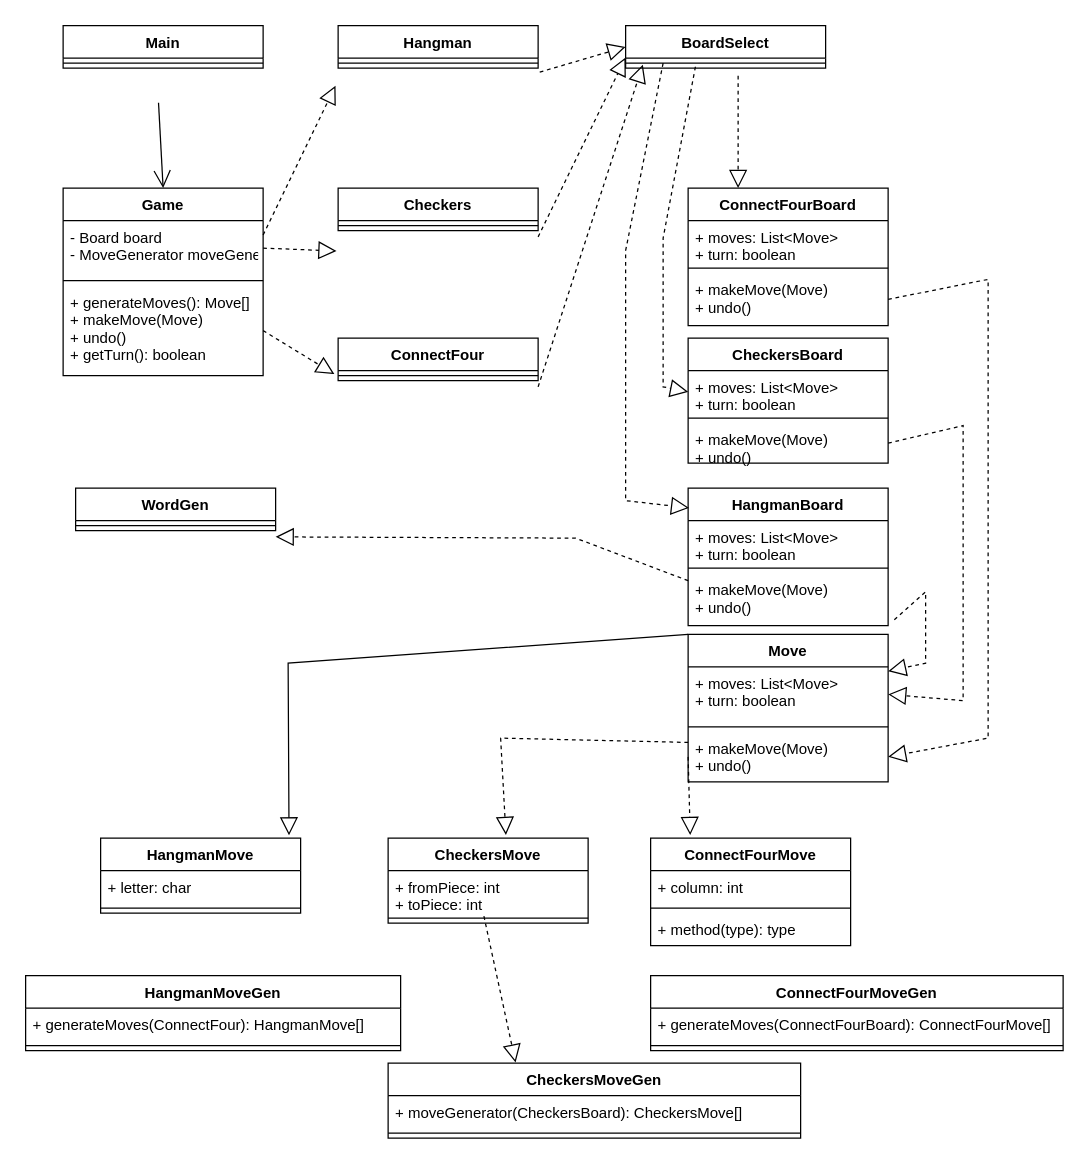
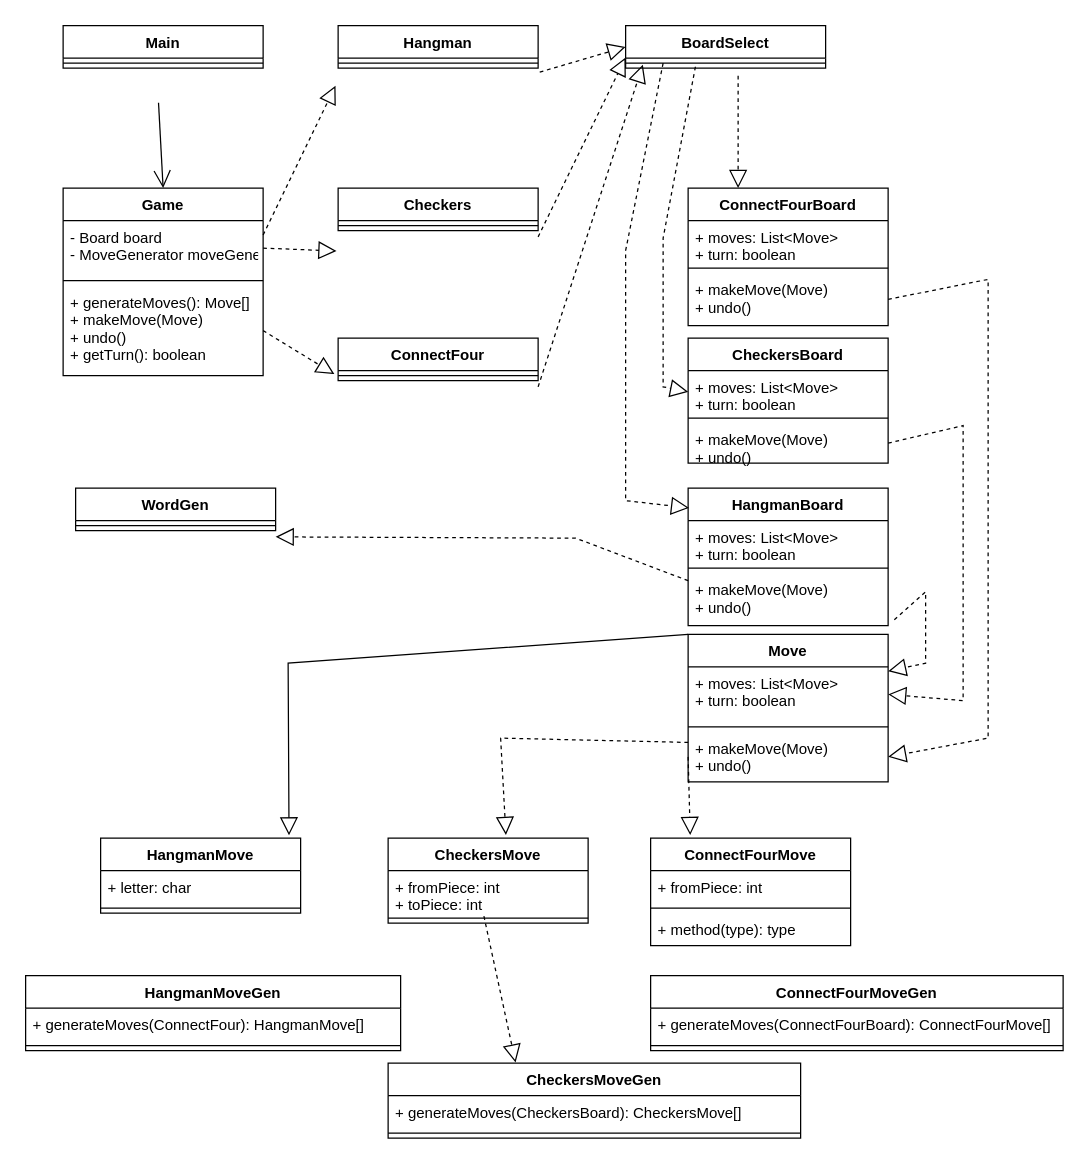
(702, 888) -> (715, 888)
(582, 1113) -> (582, 1113)
